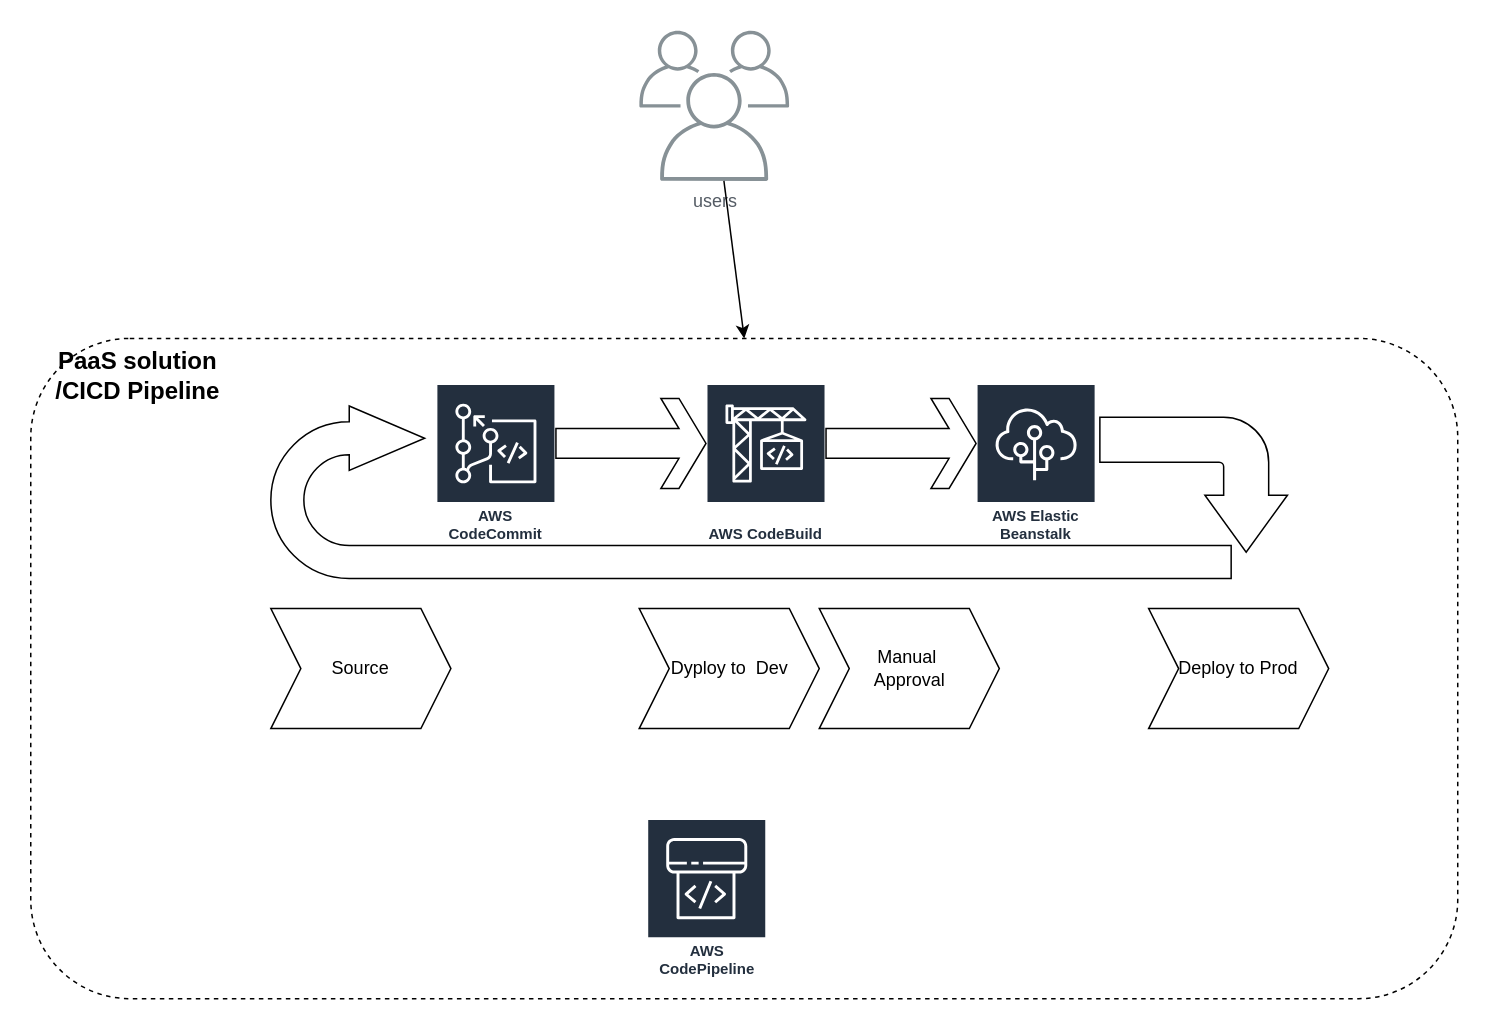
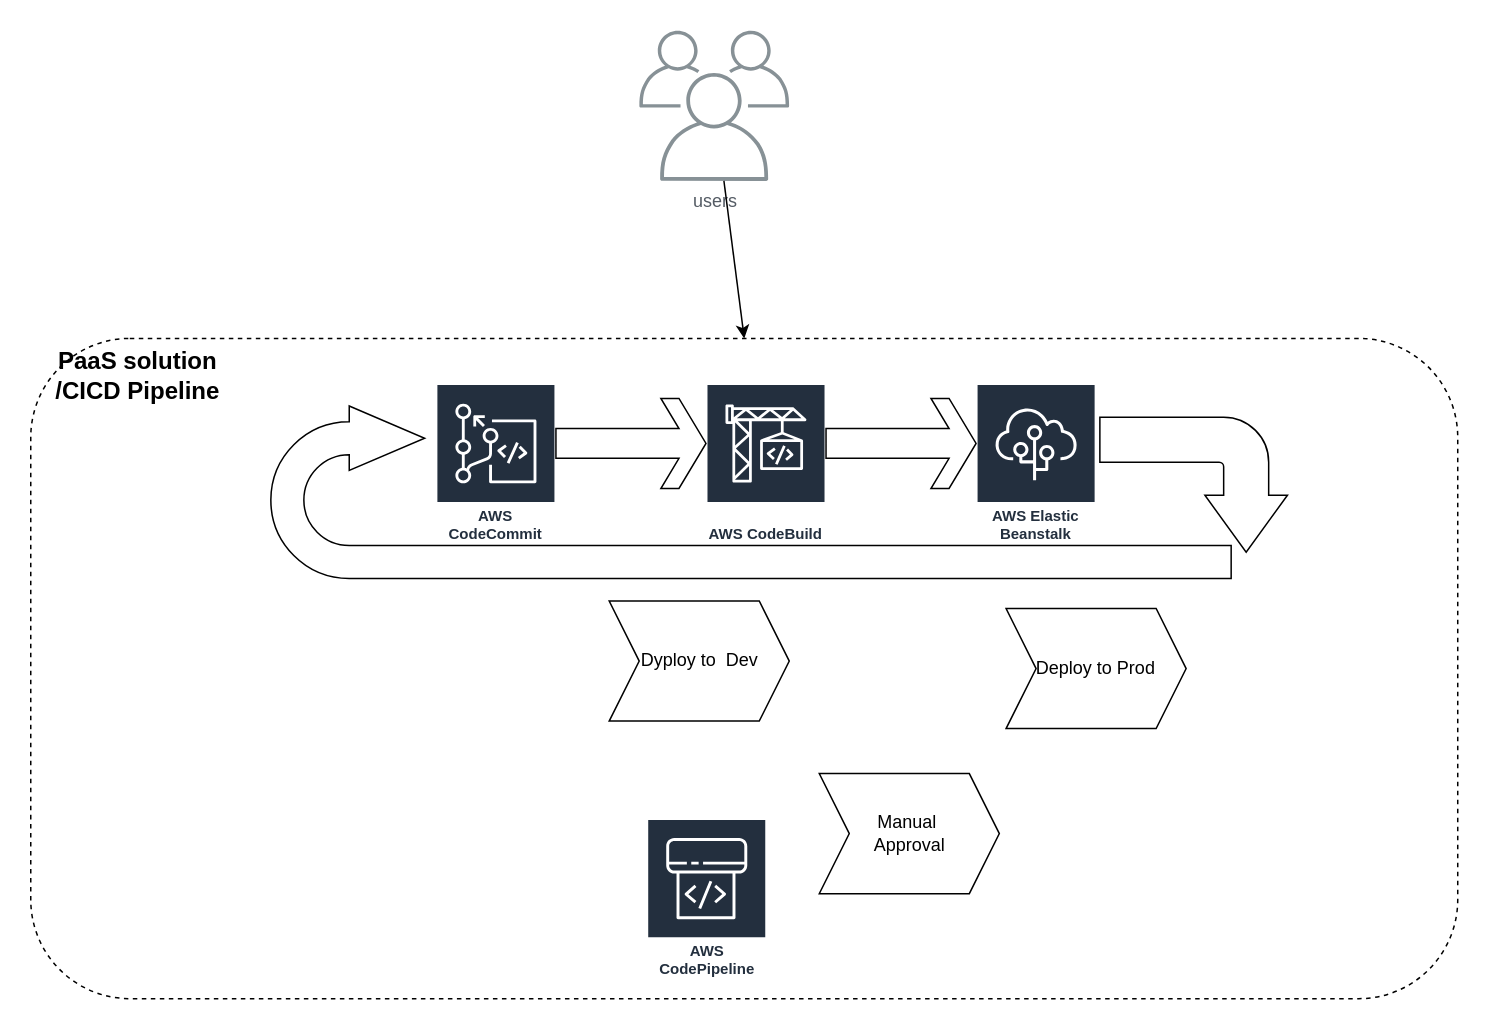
(361, 668) -> none
(729, 668) -> (699, 661)
(909, 668) -> (909, 833)
(1238, 668) -> (1096, 668)
